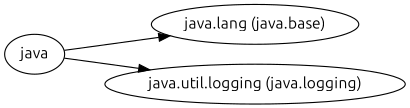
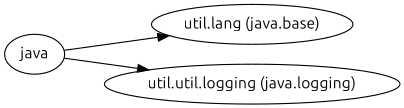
(255, 24) -> (252, 24)
(255, 84) -> (252, 84)
